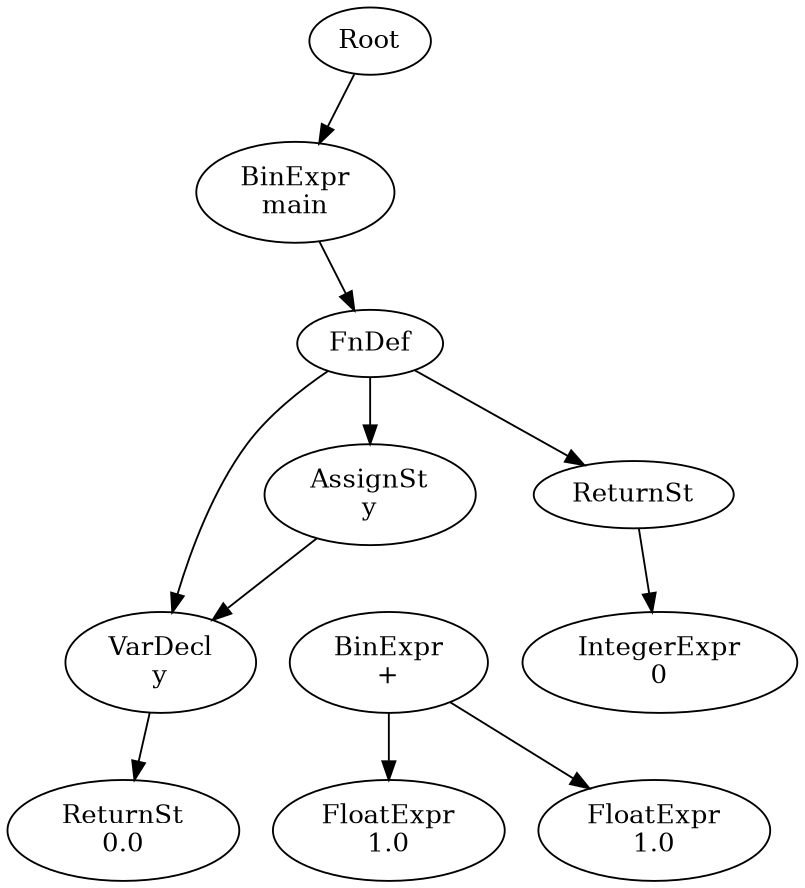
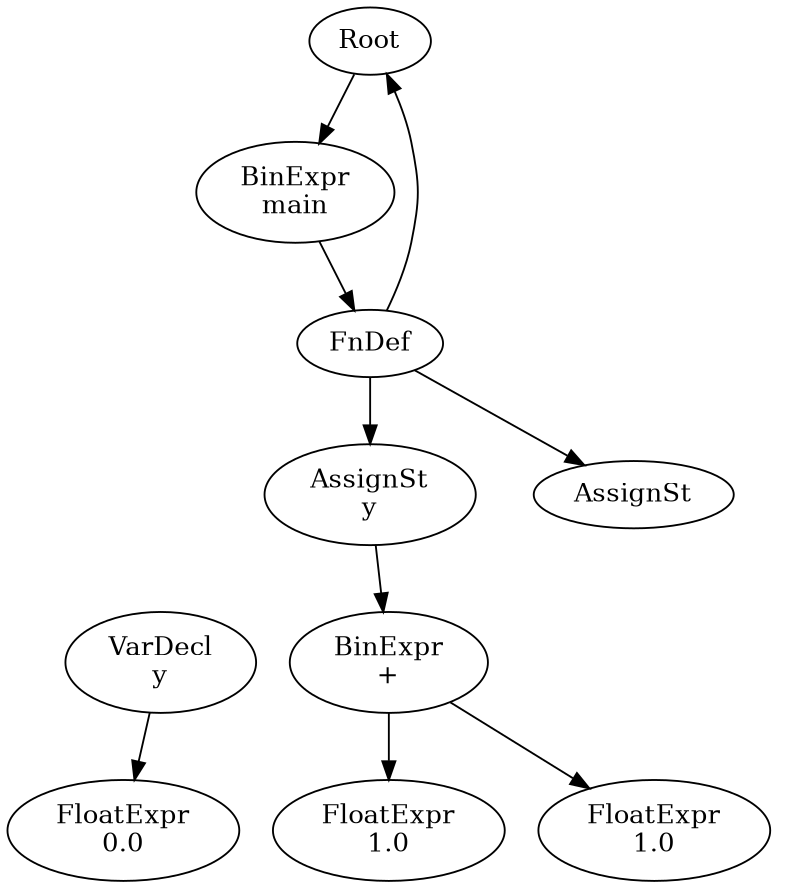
(231, 468) -> (417, 202)
(634, 495) -> (634, 495)
(272, 573) -> (378, 569)
(660, 662) -> none
(123, 830) -> (123, 830)
